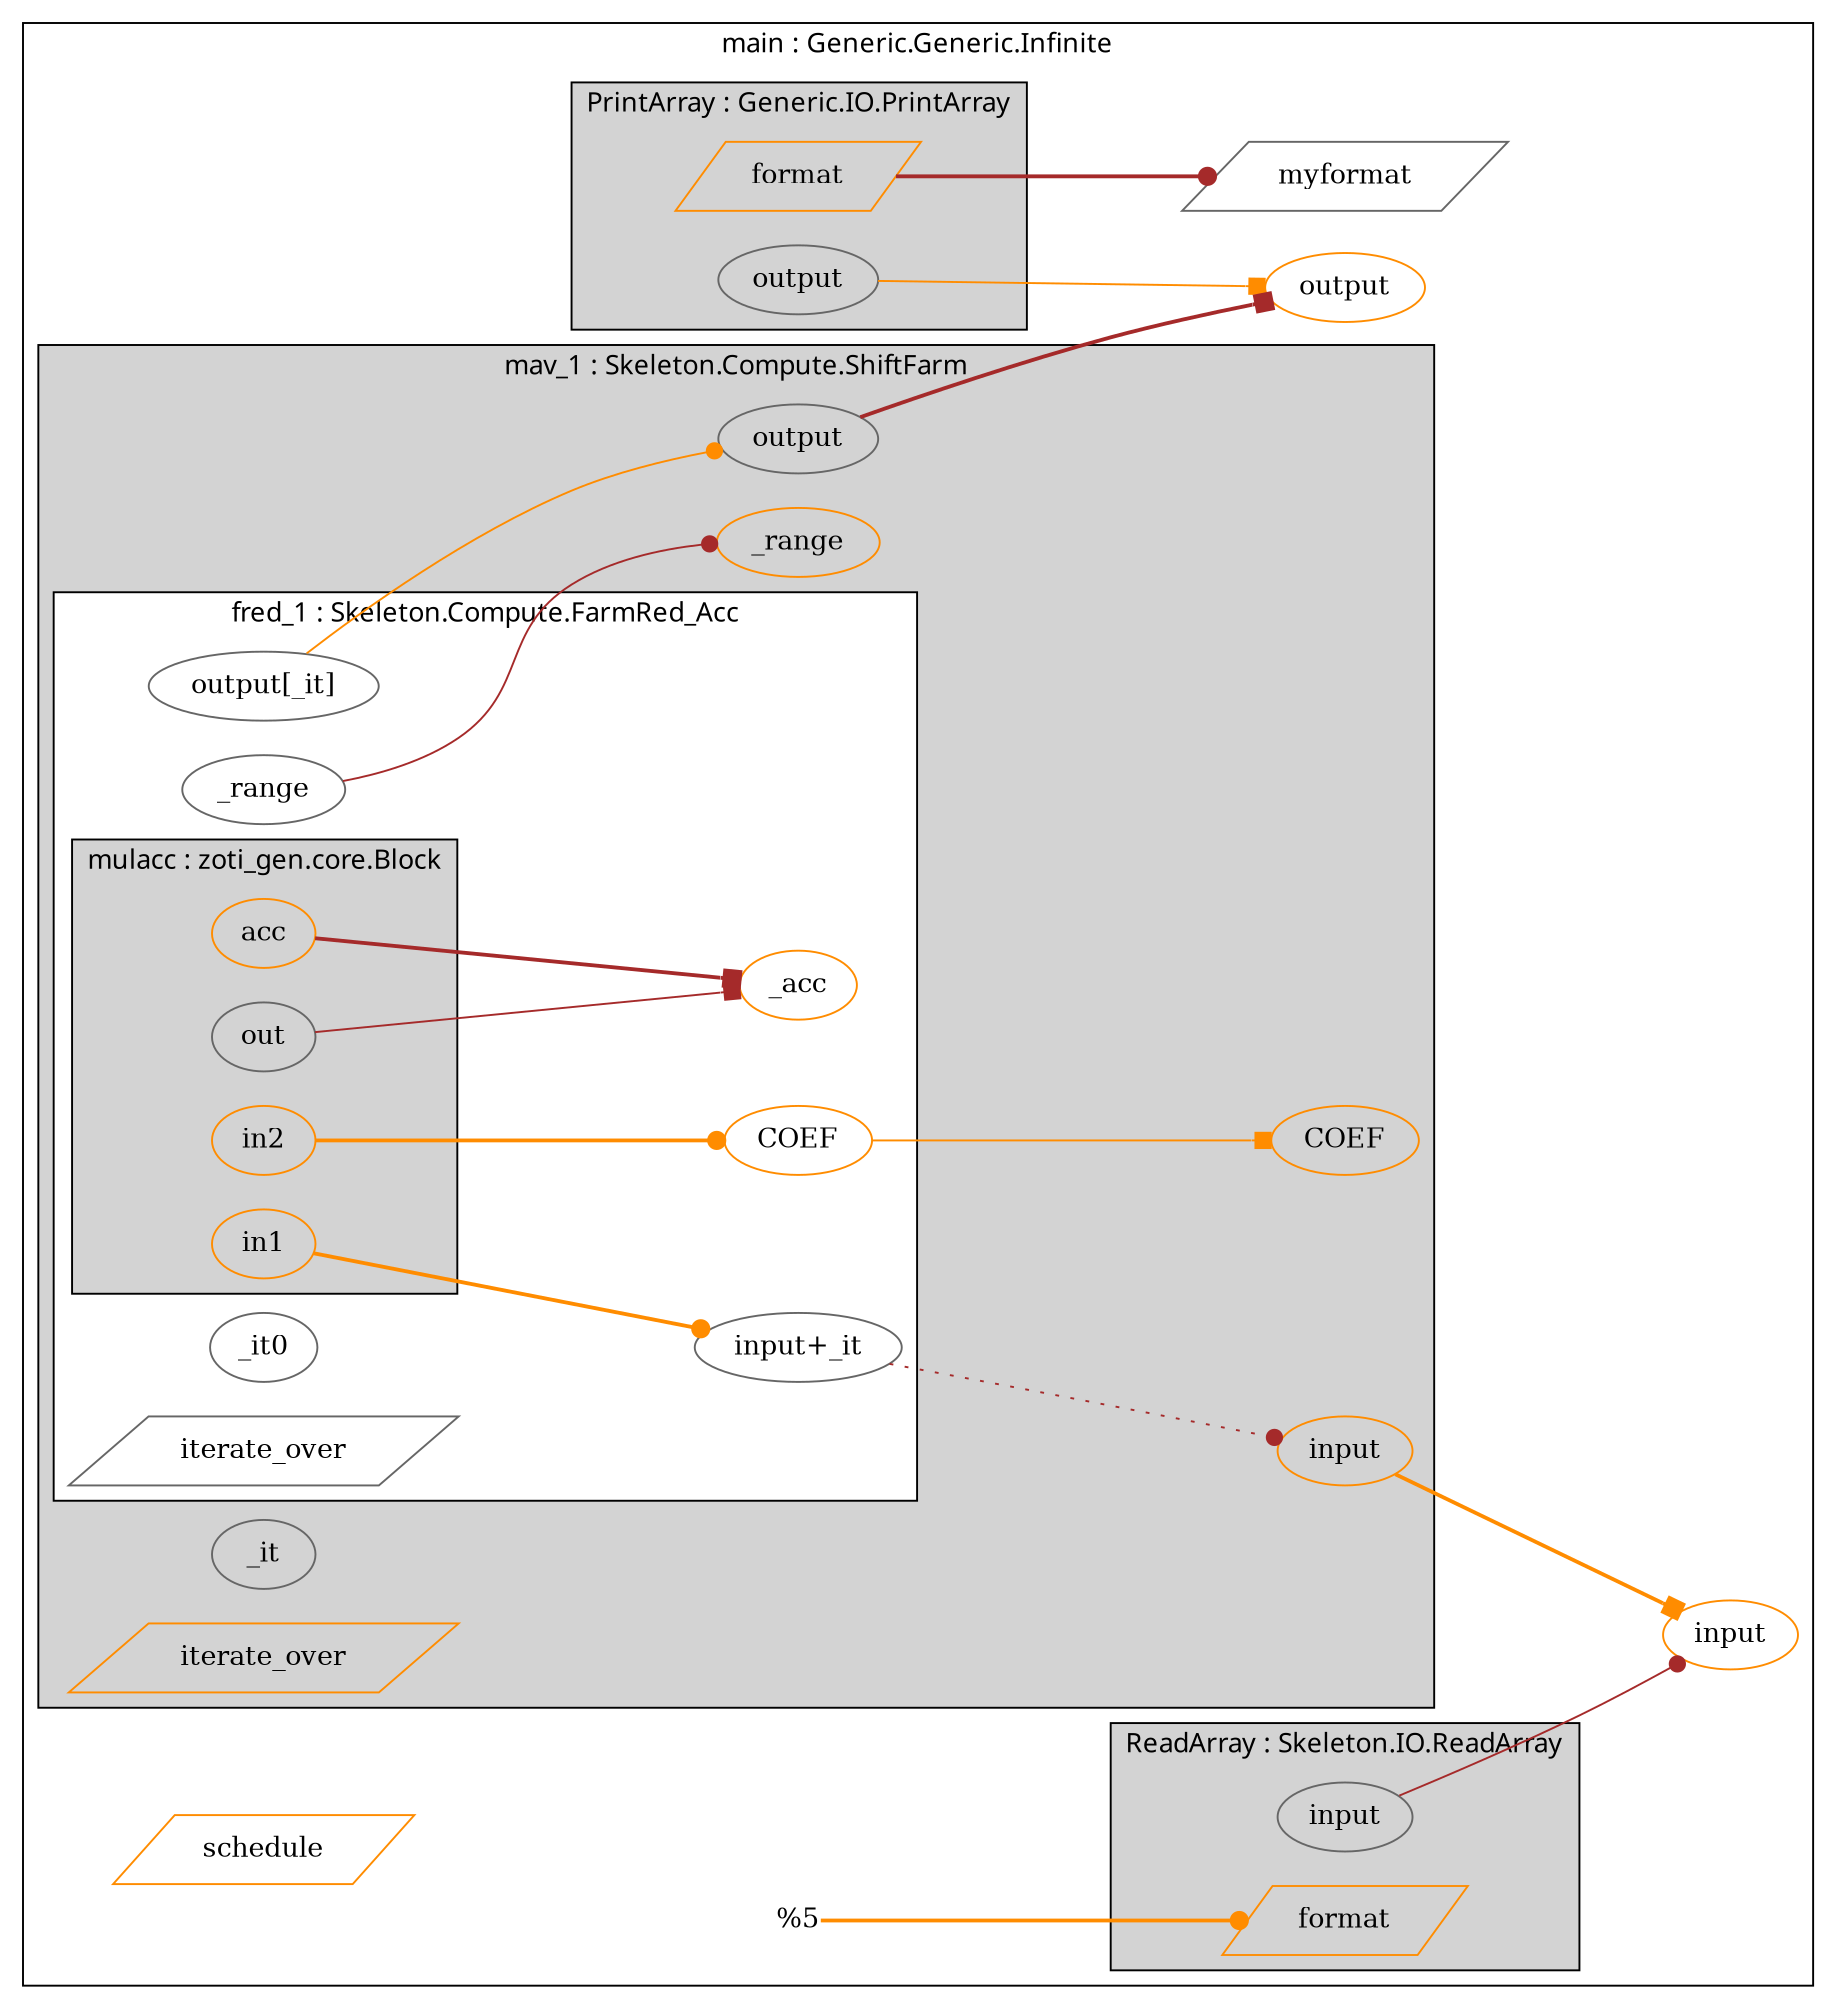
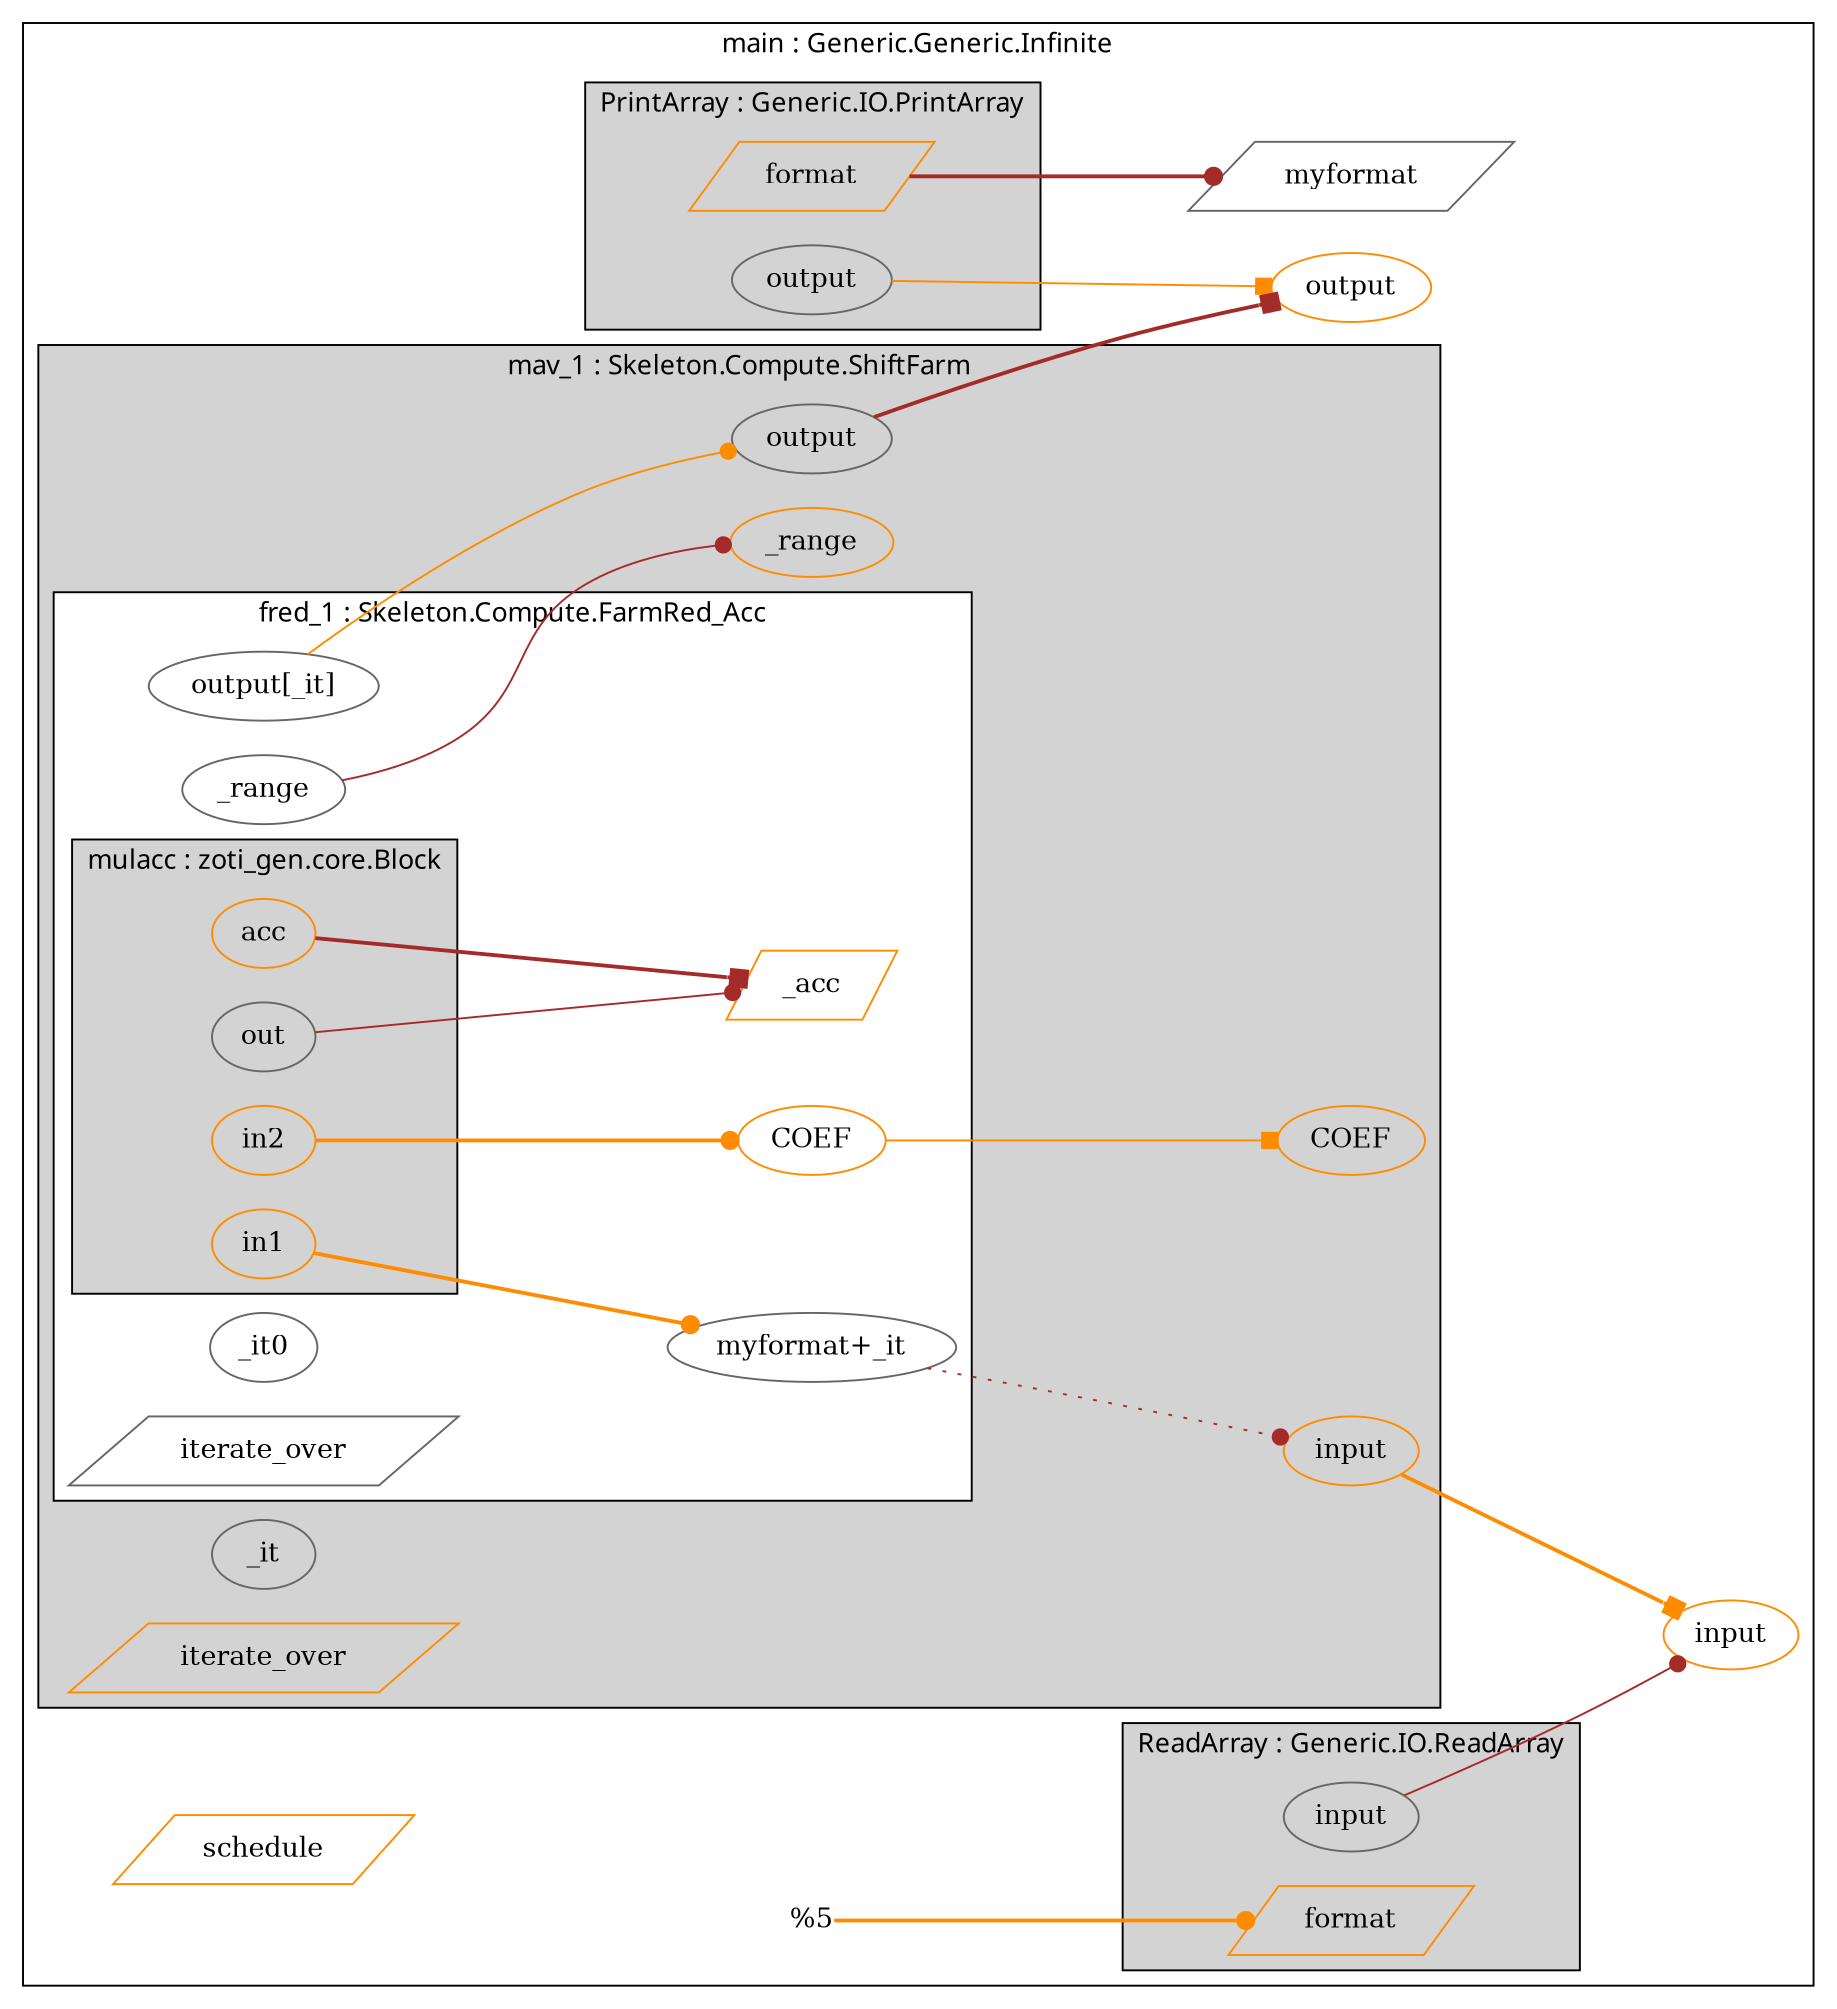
(798, 985) -> (812, 985)
(518, 1012) -> (520, 1013)
(798, 1347) -> (812, 1347)
(1345, 1745) -> (1351, 1745)
